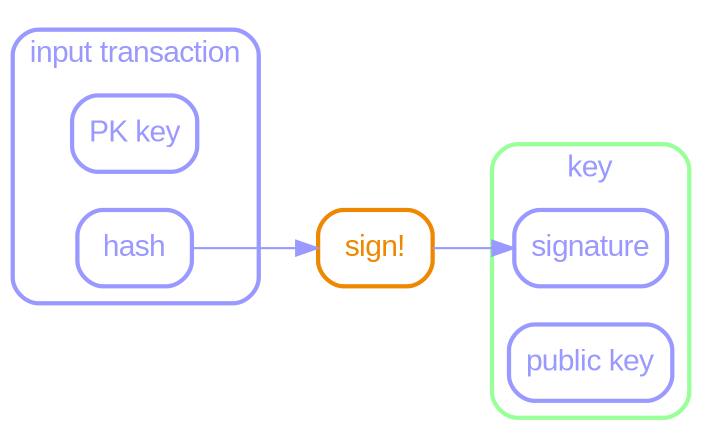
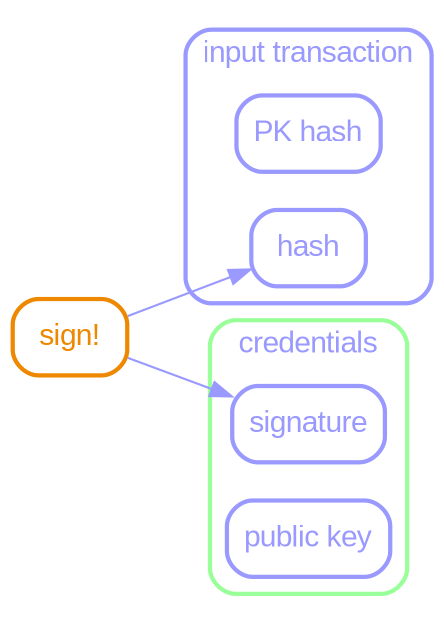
(135, 134) -> (309, 134)
(591, 169) -> (309, 345)
(244, 248) -> (171, 299)
